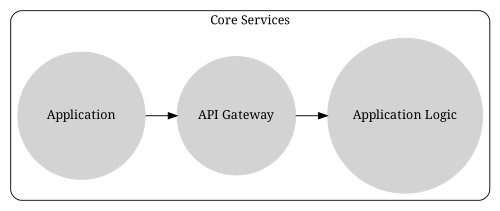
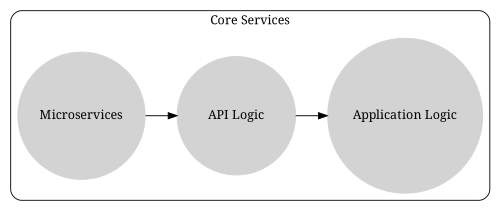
(81, 116) -> (81, 116)
(236, 116) -> (236, 116)
